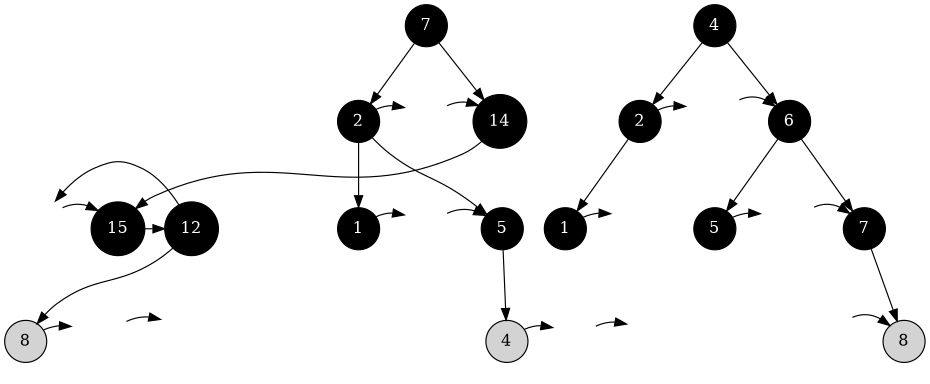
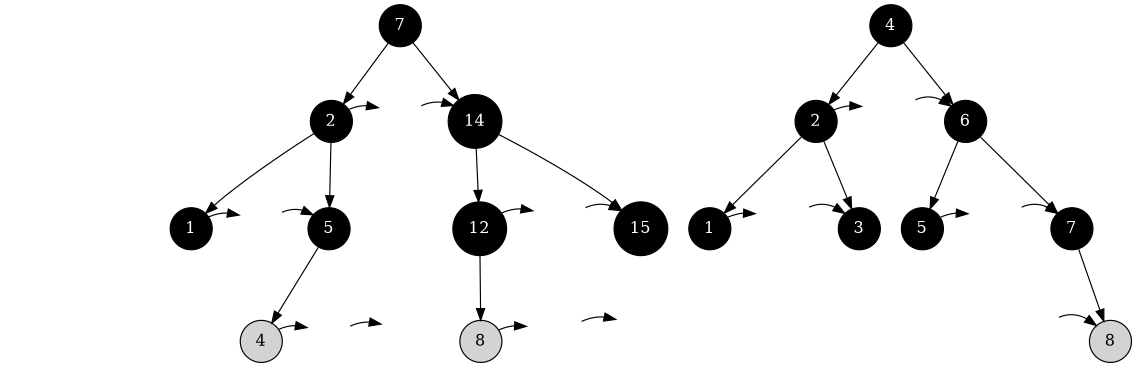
(149, 229) -> (477, 169)
none -> (859, 229)
